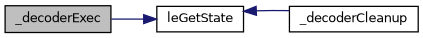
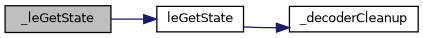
(273, 11) -> (260, 28)
(58, 19) -> (58, 19)
